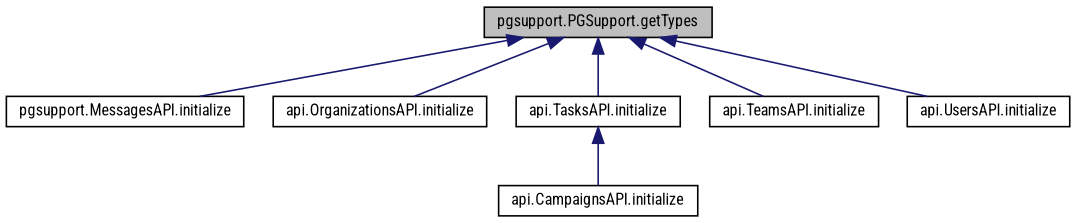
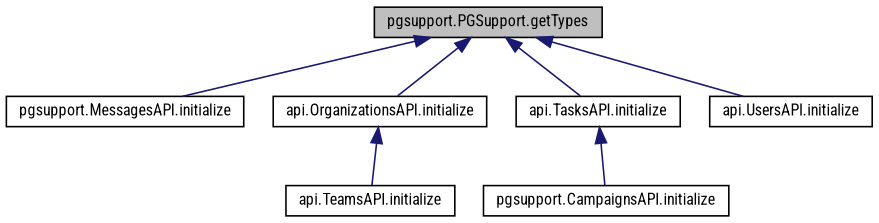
(704, 70) -> (374, 164)
(598, 201) -> (606, 201)
